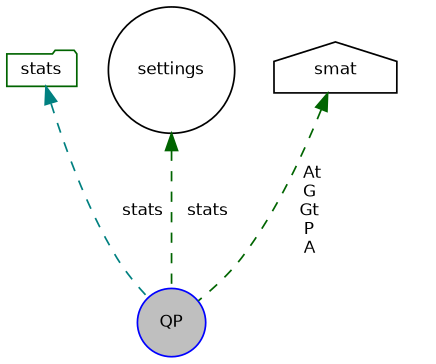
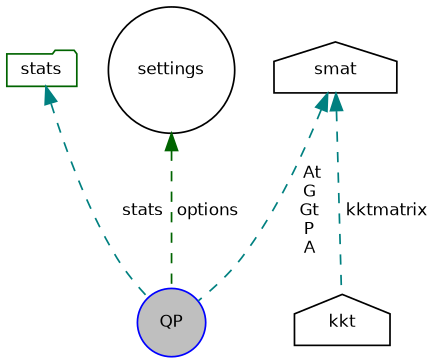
(206, 211) -> (206, 211)
(271, 213) -> (271, 213)
none -> (342, 323)
